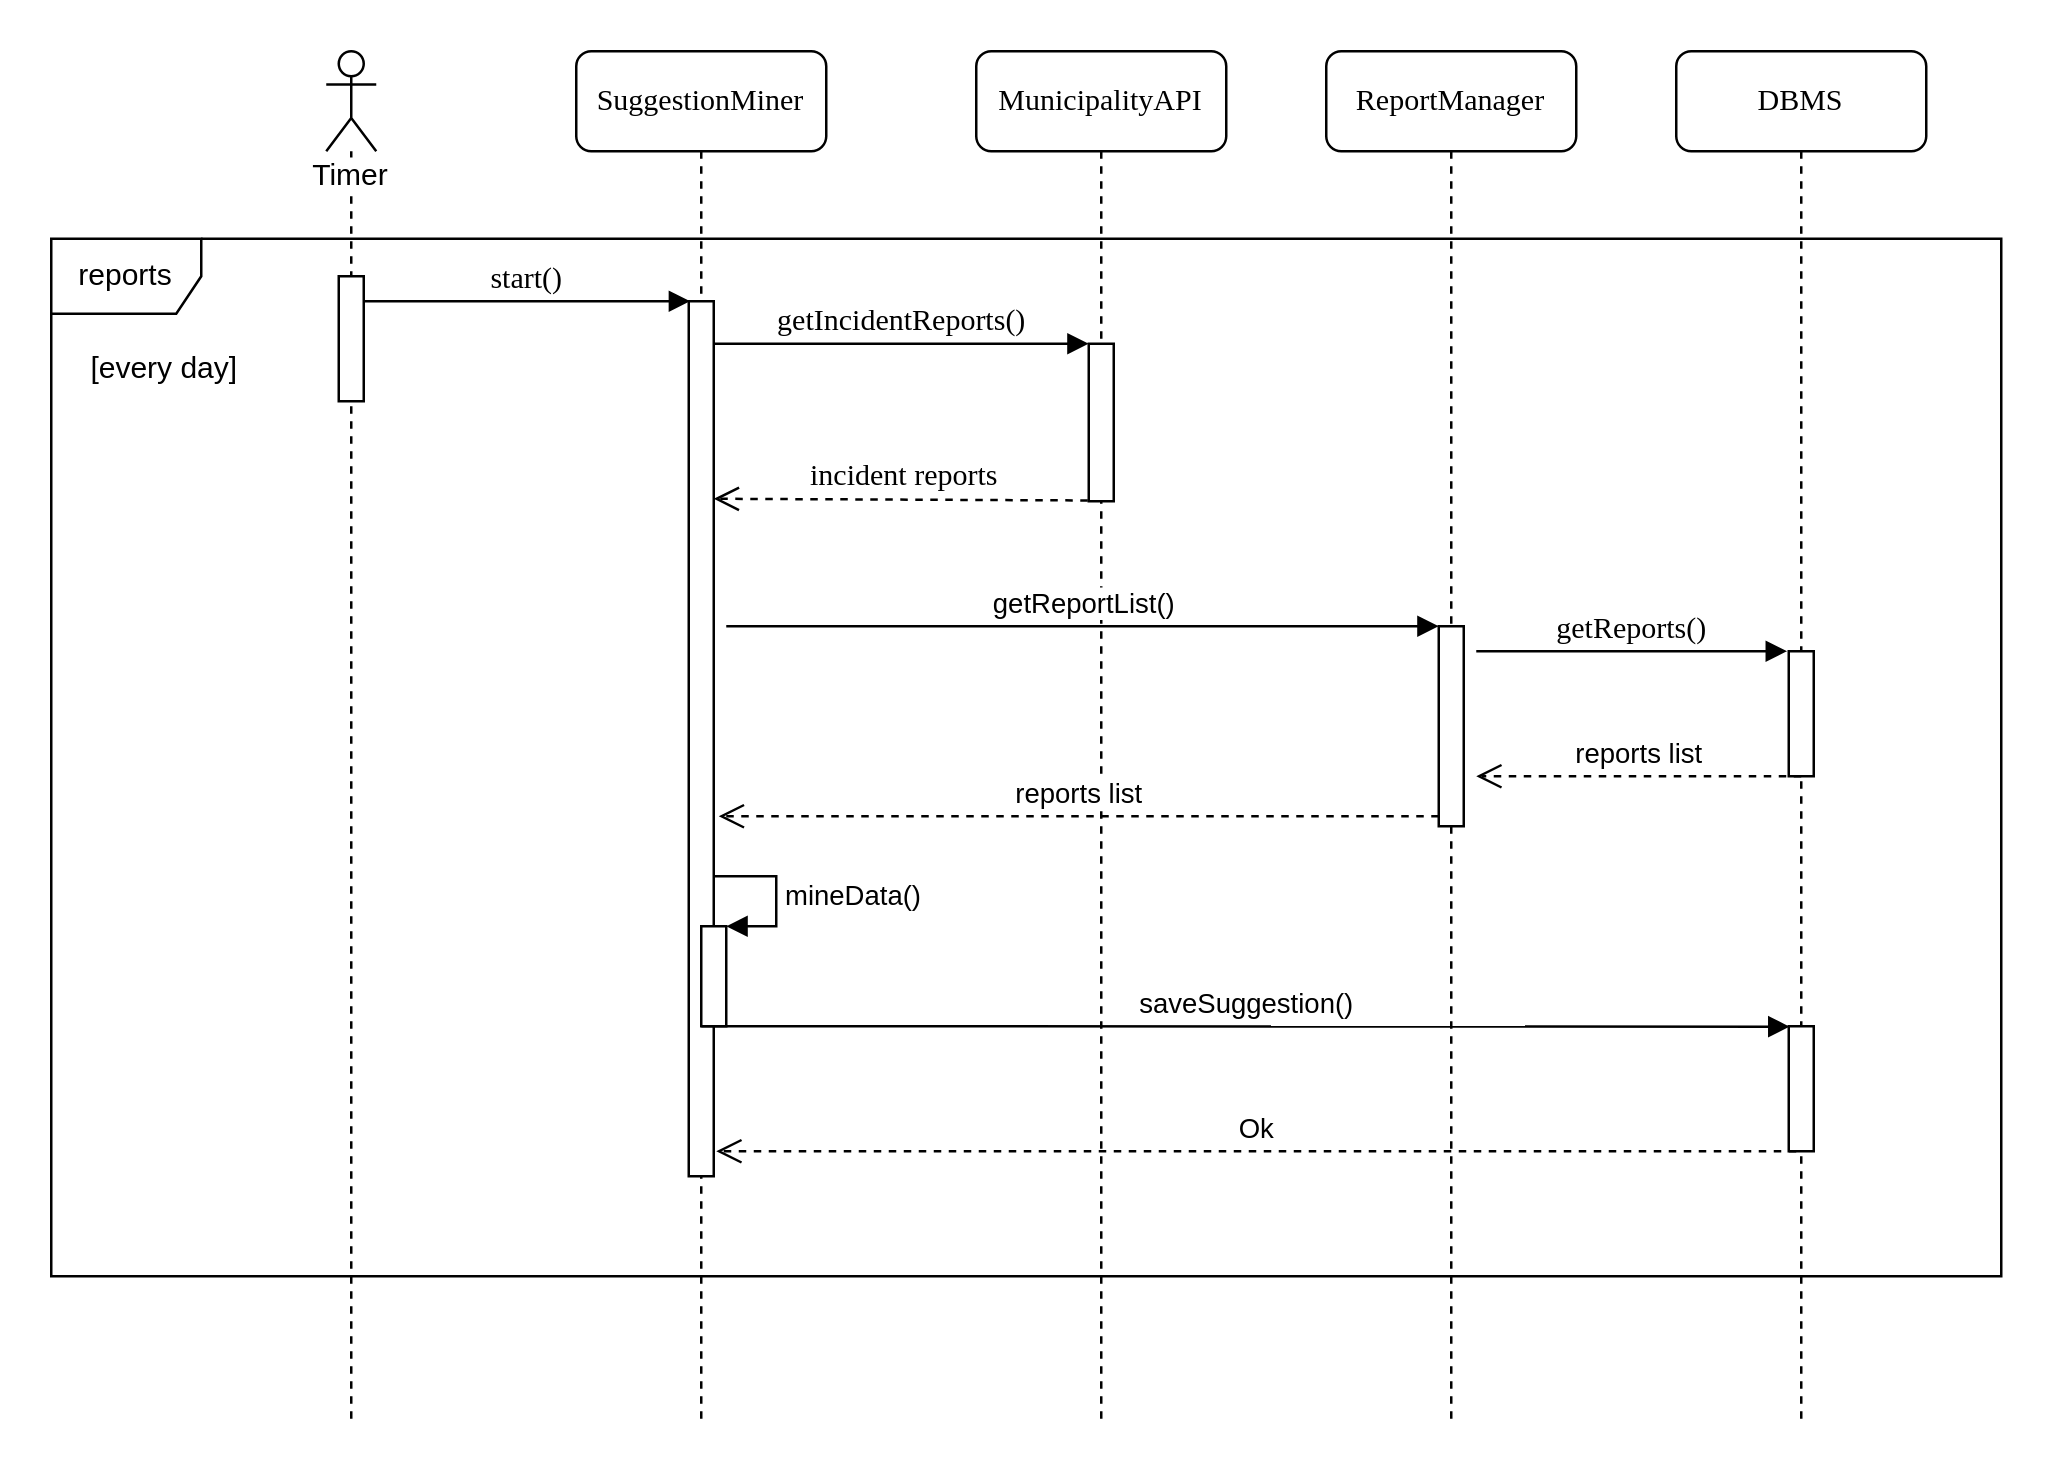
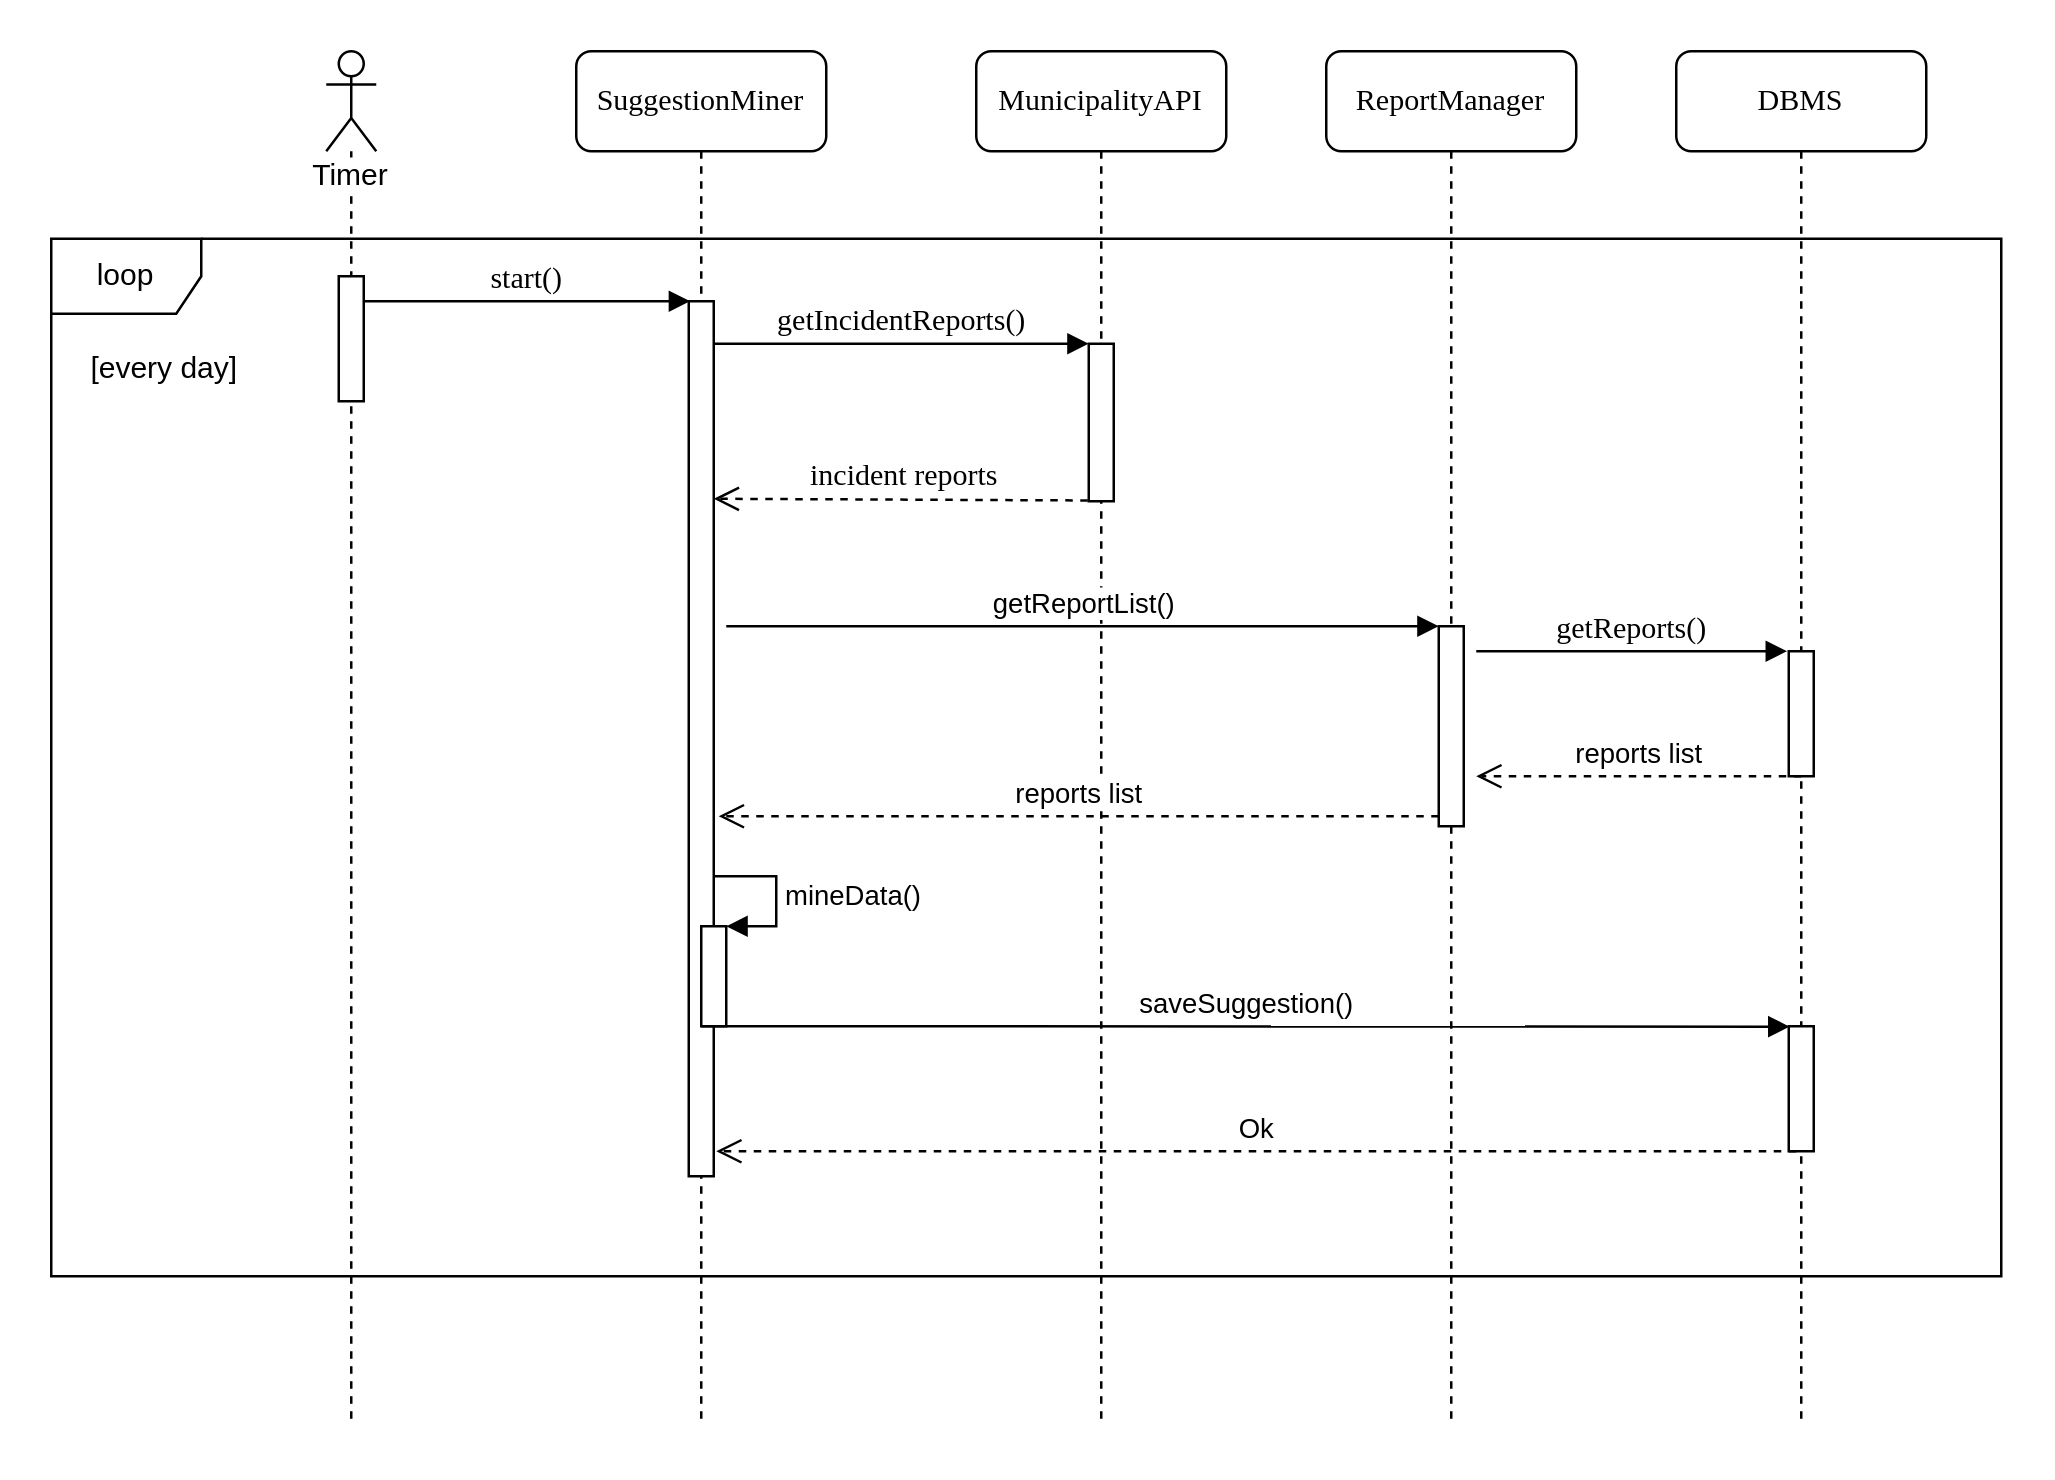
(126, 276) -> (126, 276)
